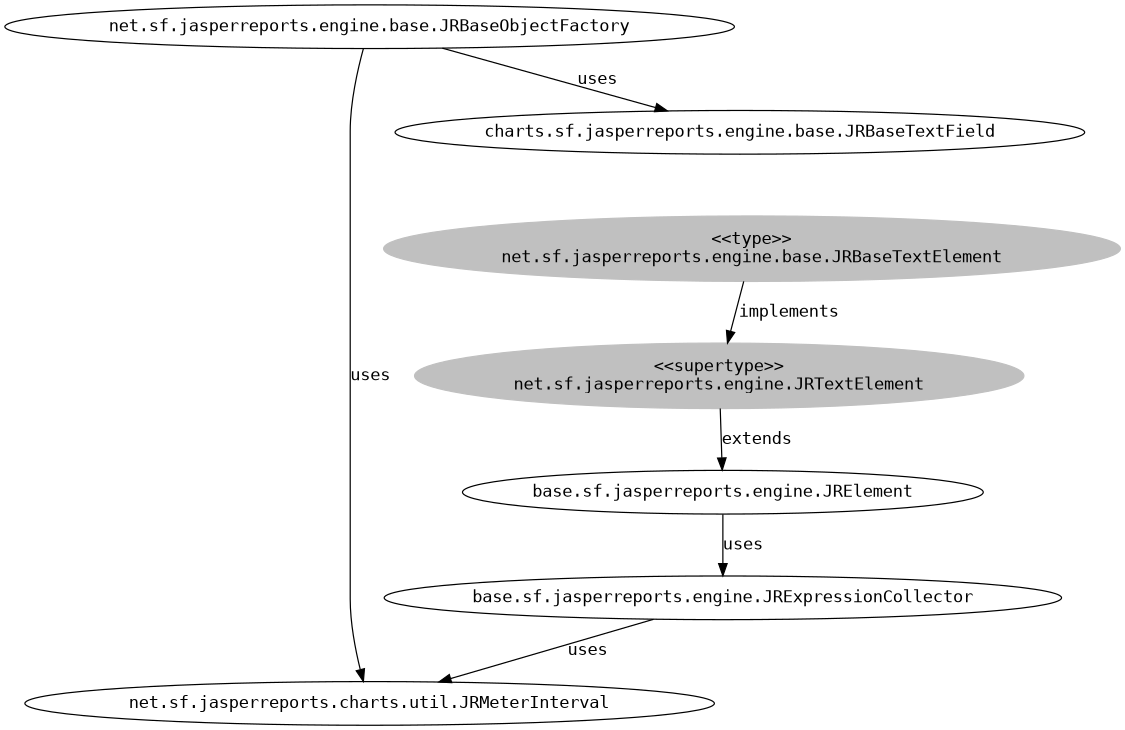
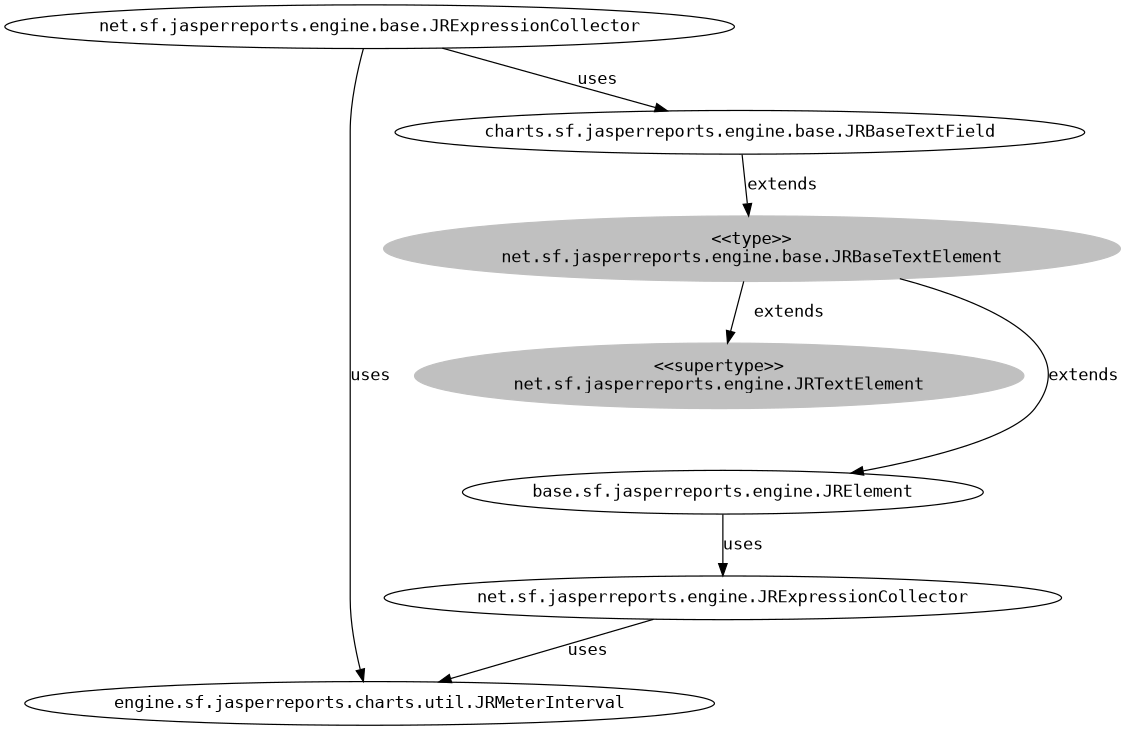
(370, 27) -> (370, 27)
none -> (745, 179)
(789, 312) -> (789, 312)
(721, 433) -> (1044, 392)
(723, 598) -> (723, 598)
(370, 703) -> (370, 703)
